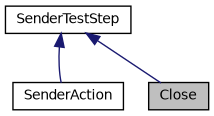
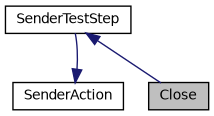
(59, 65) -> (77, 51)
